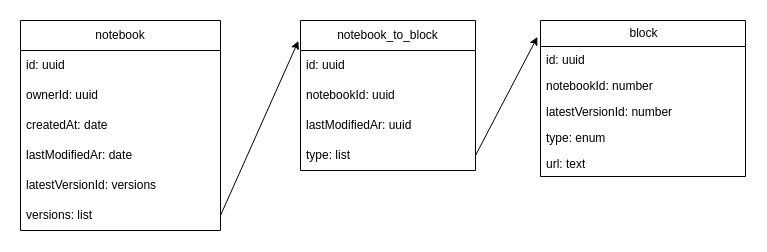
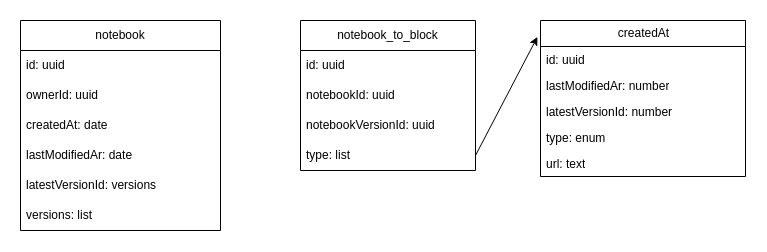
(644, 34) -> (644, 34)
(604, 87) -> (613, 87)
(364, 126) -> (378, 126)
(259, 130) -> none
